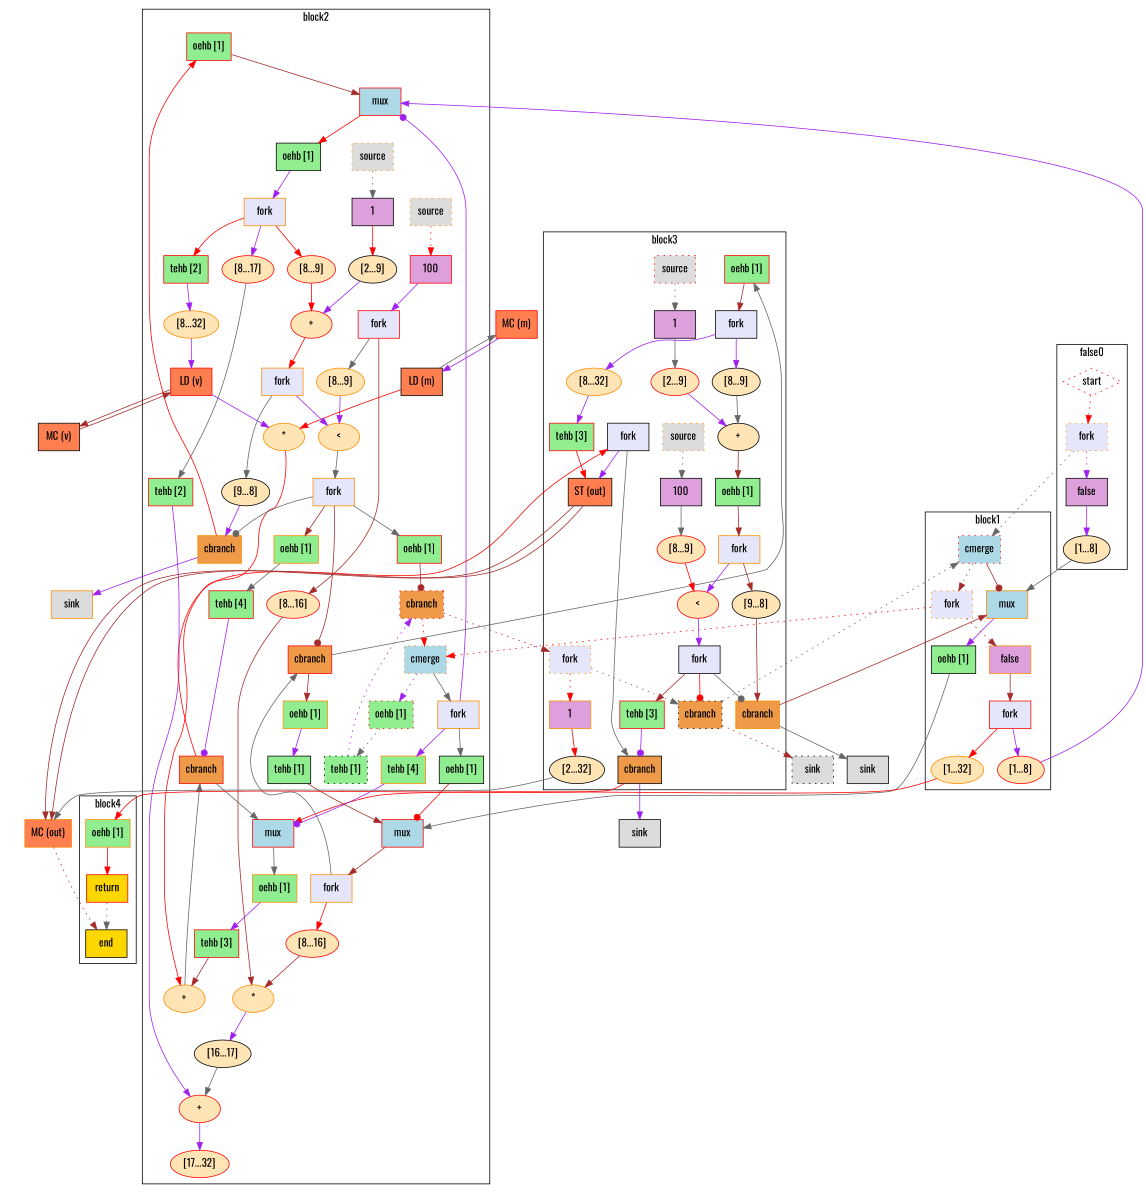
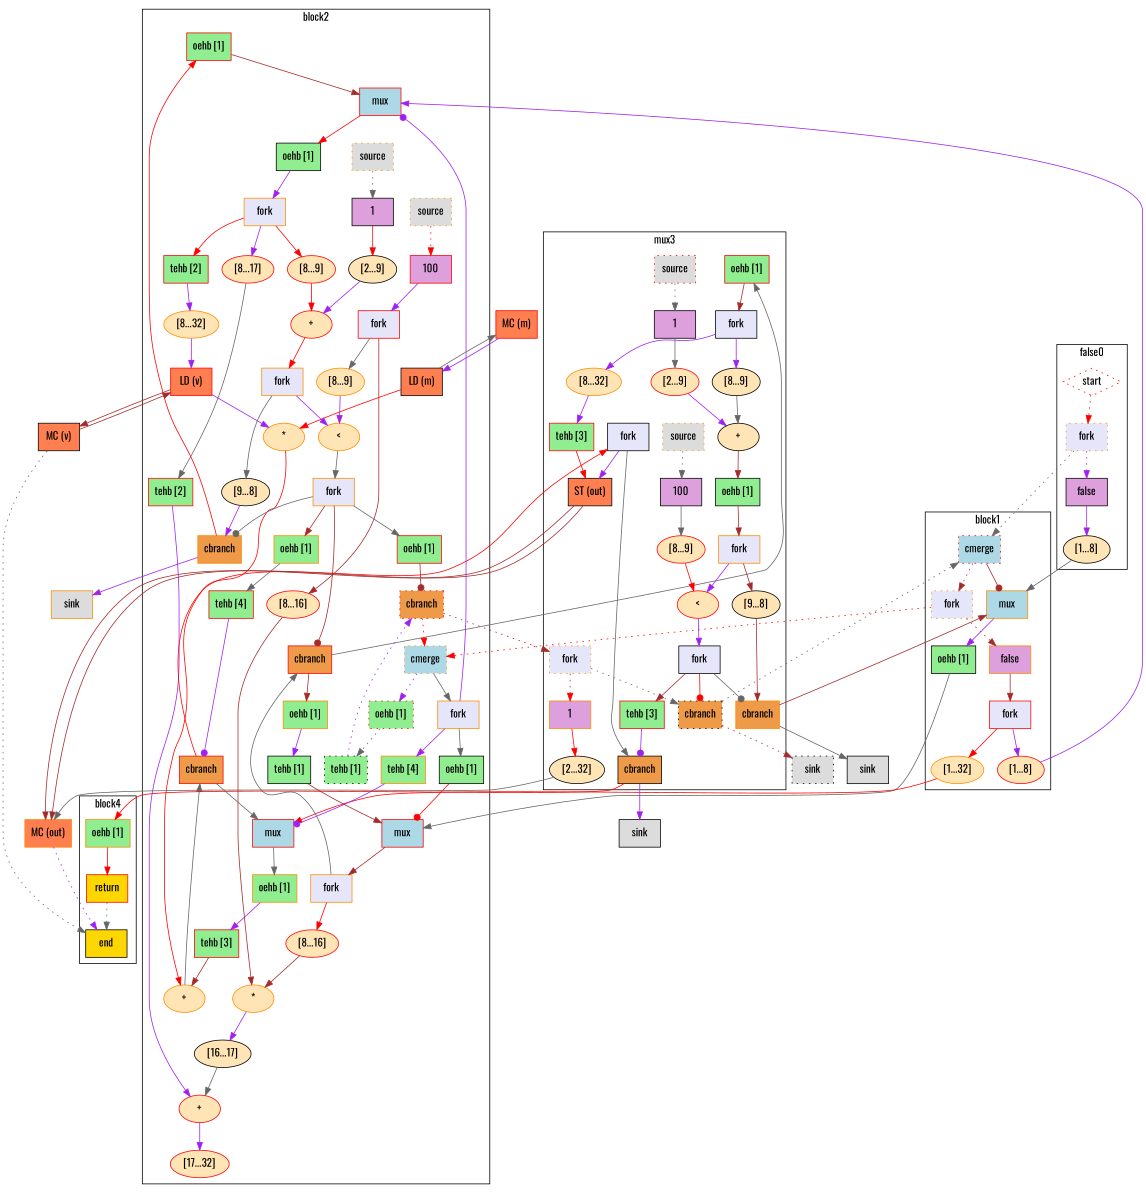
(665, 241) -> (665, 241)
none -> (3, 700)
(71, 886) -> (71, 886)
